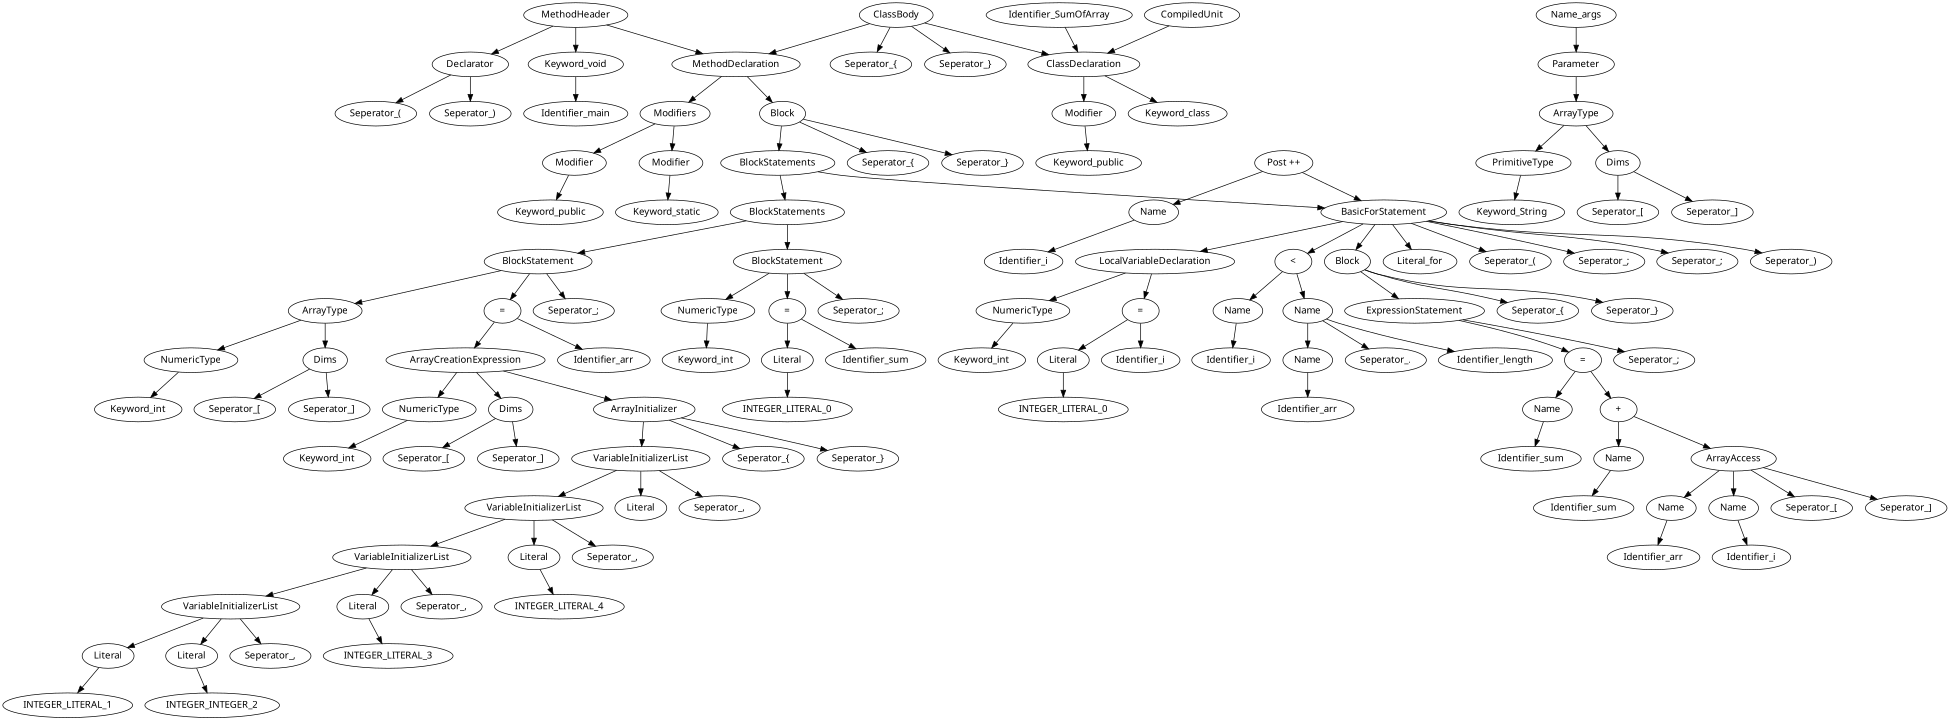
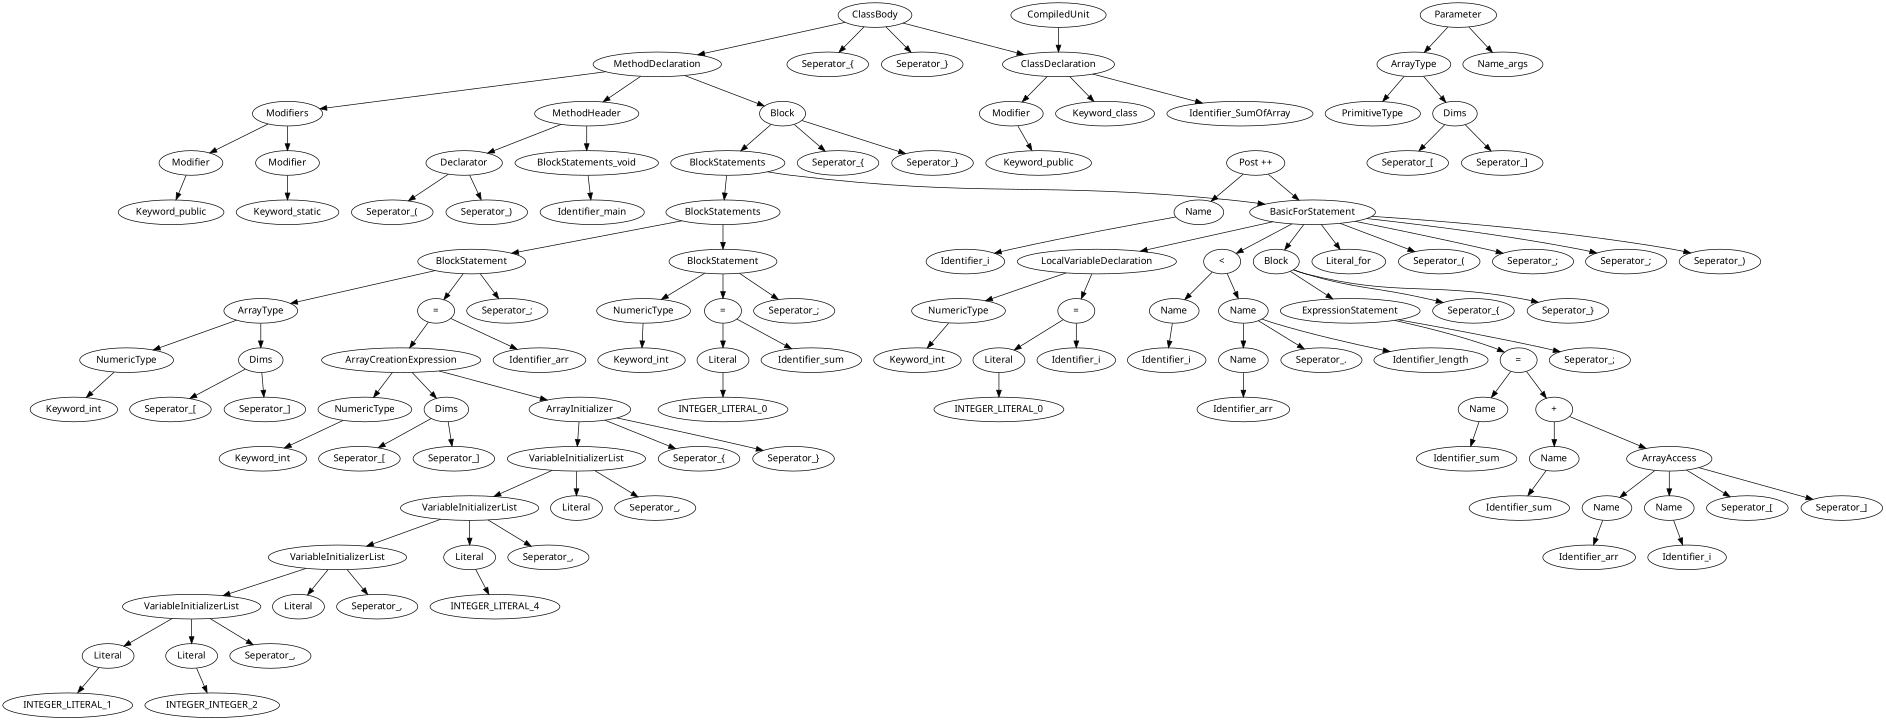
(1576, 36) -> (1478, 37)
(1070, 37) -> (1144, 88)
(651, 38) -> (625, 87)
(576, 64) -> (587, 163)
(1512, 212) -> none
(388, 656) -> none
